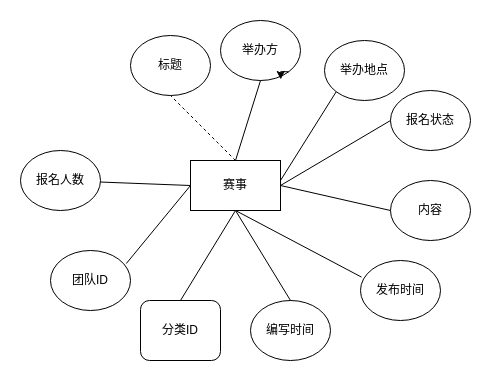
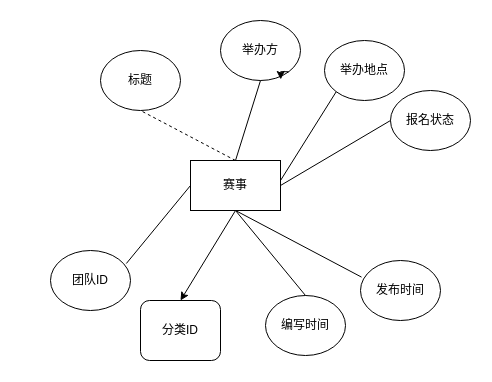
(171, 66) -> (141, 81)
(61, 181) -> none
(144, 184) -> none
(336, 198) -> none
(431, 211) -> none
(183, 296) -> (185, 293)
(291, 331) -> (306, 326)
